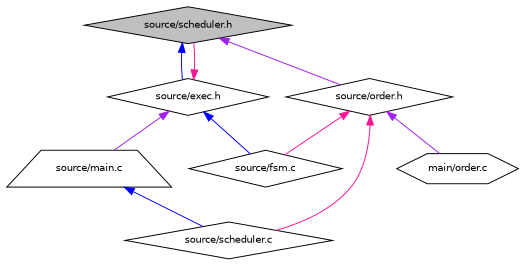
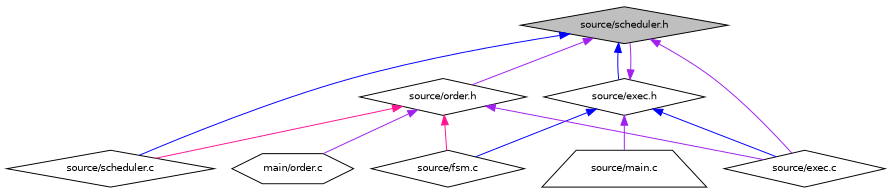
(195, 56) -> (631, 56)
none -> (805, 169)
(168, 209) -> (345, 80)
